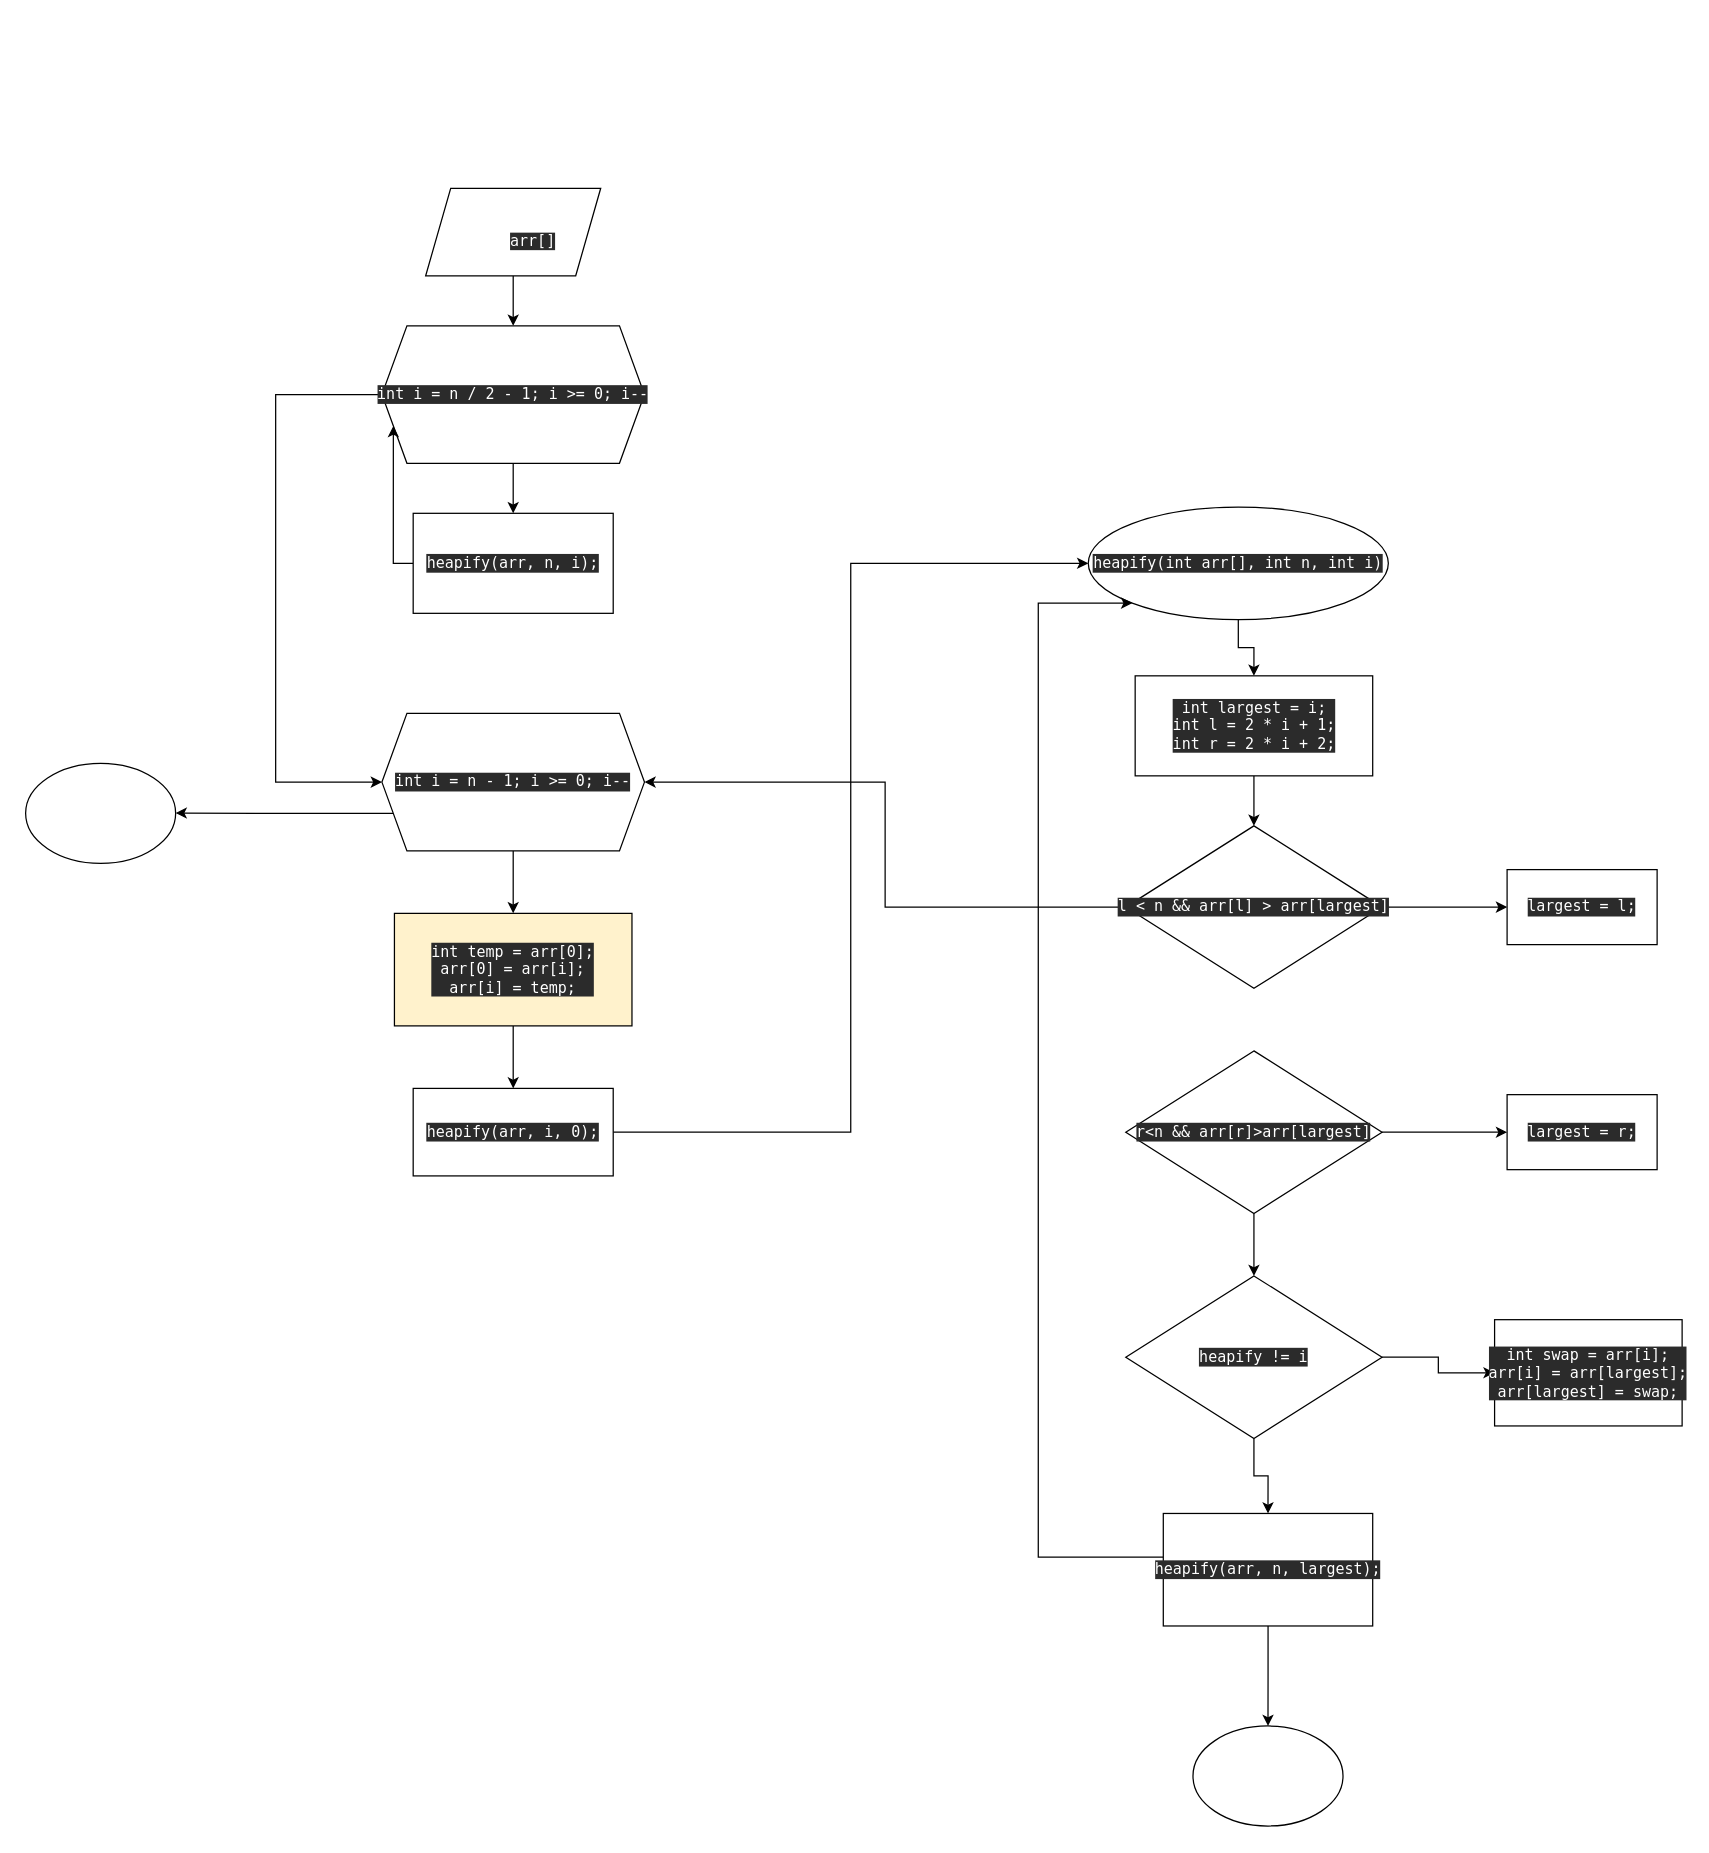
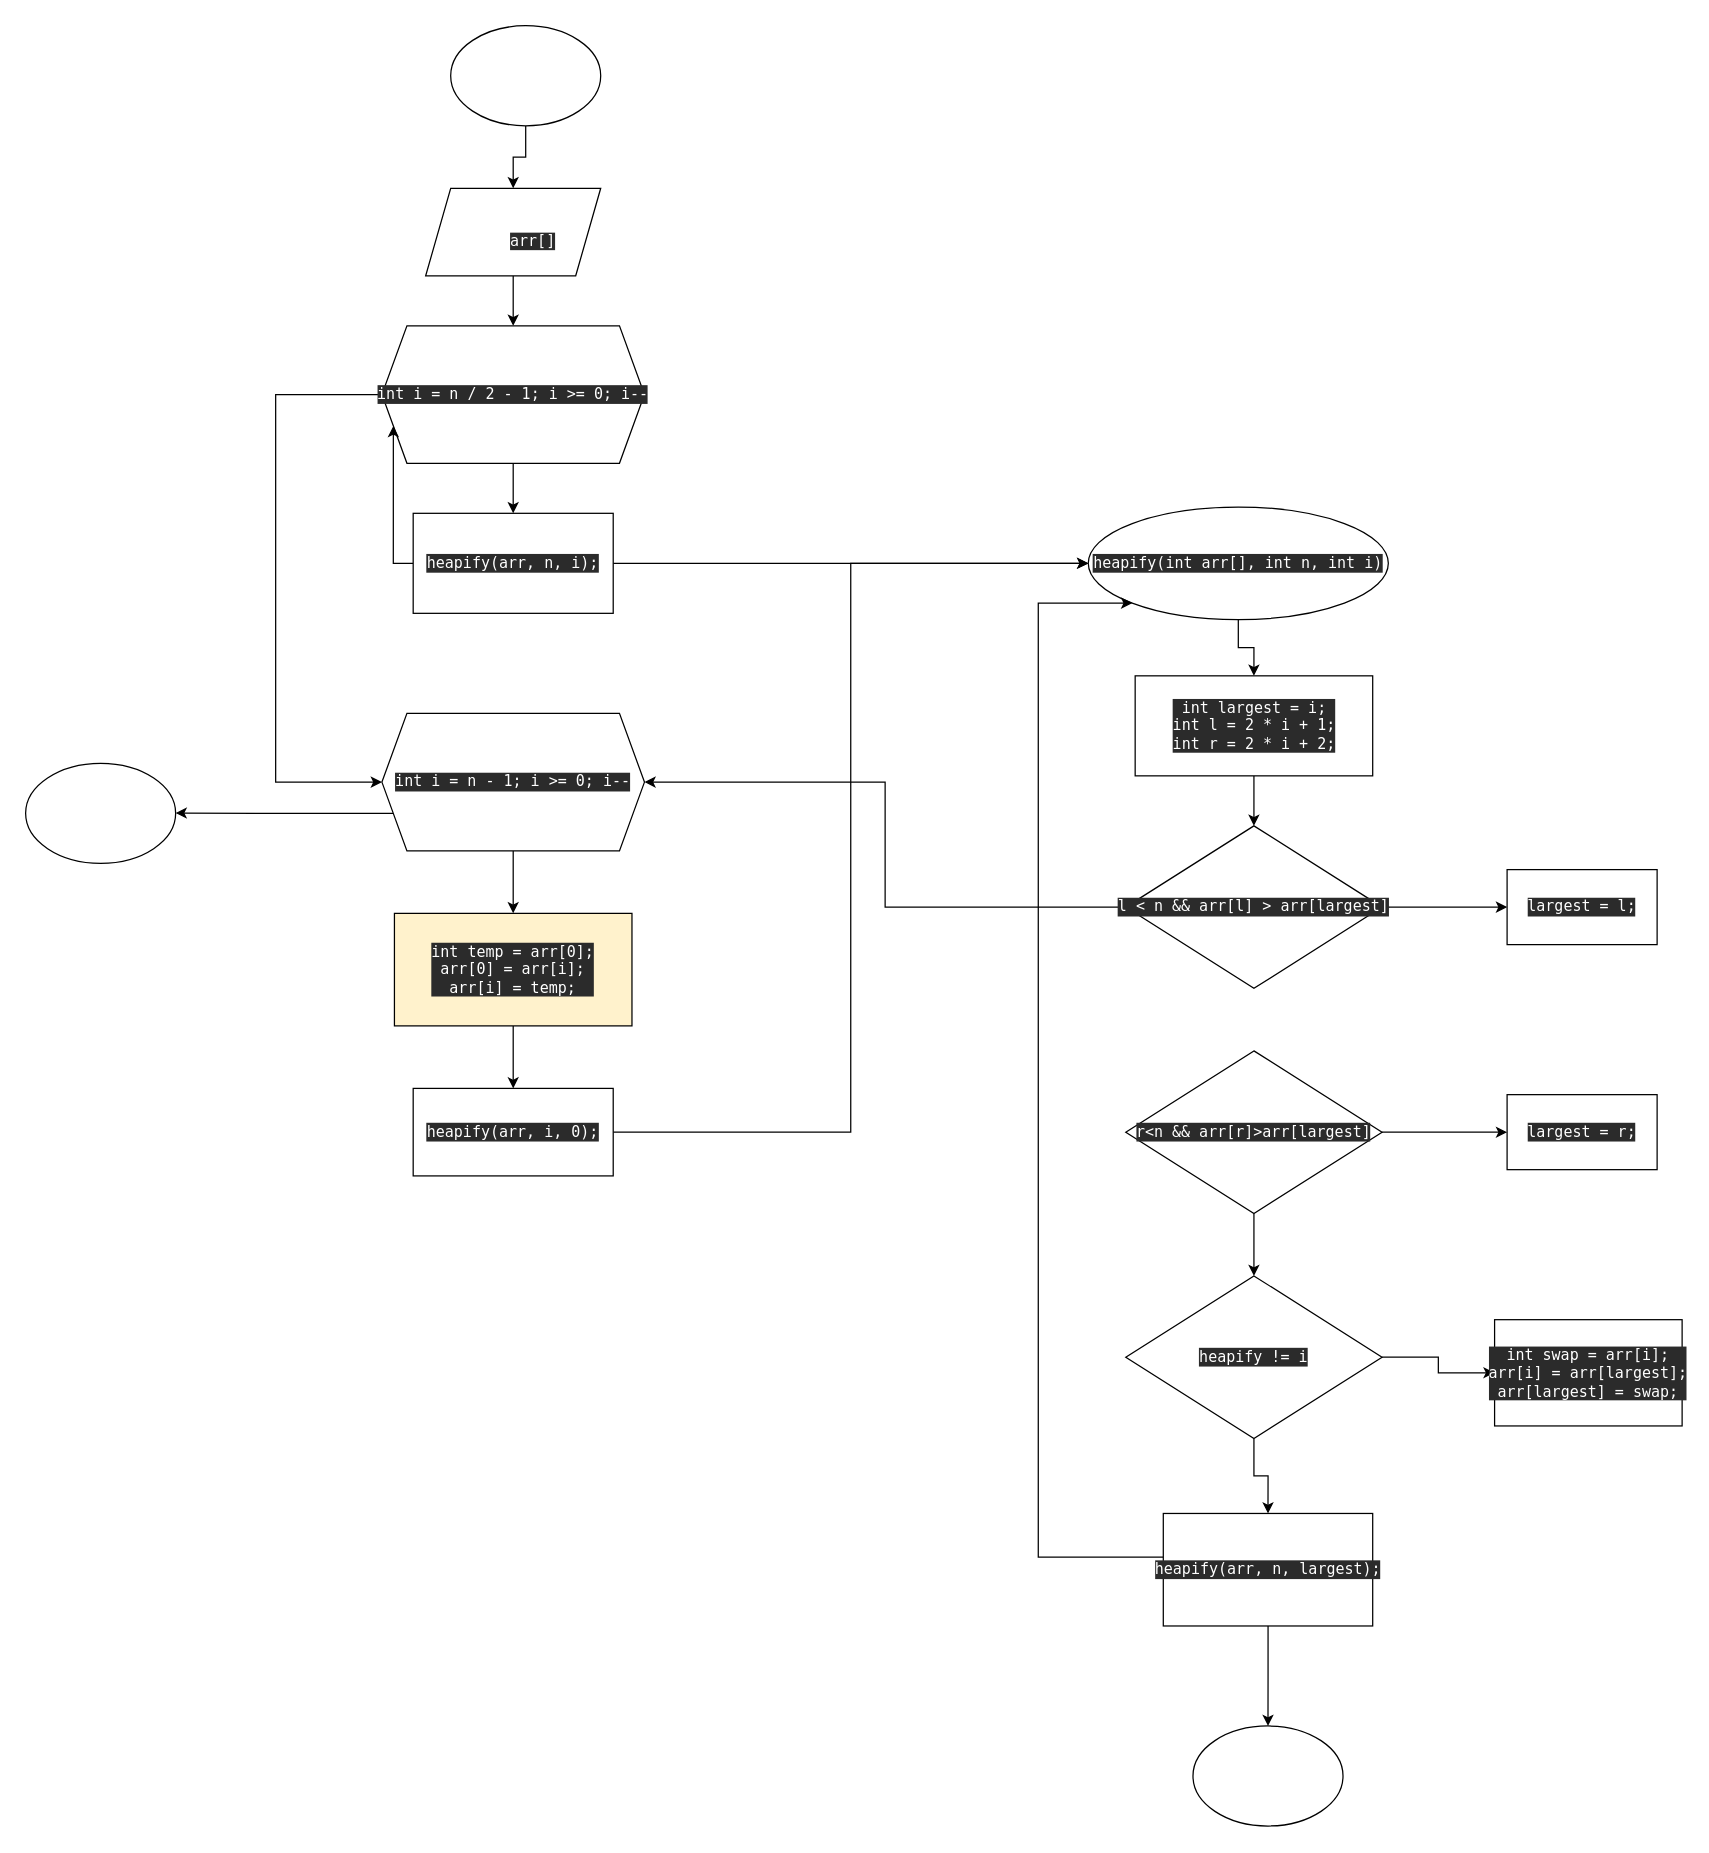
none -> (526, 76)
none -> (524, 157)
none -> (730, 563)
